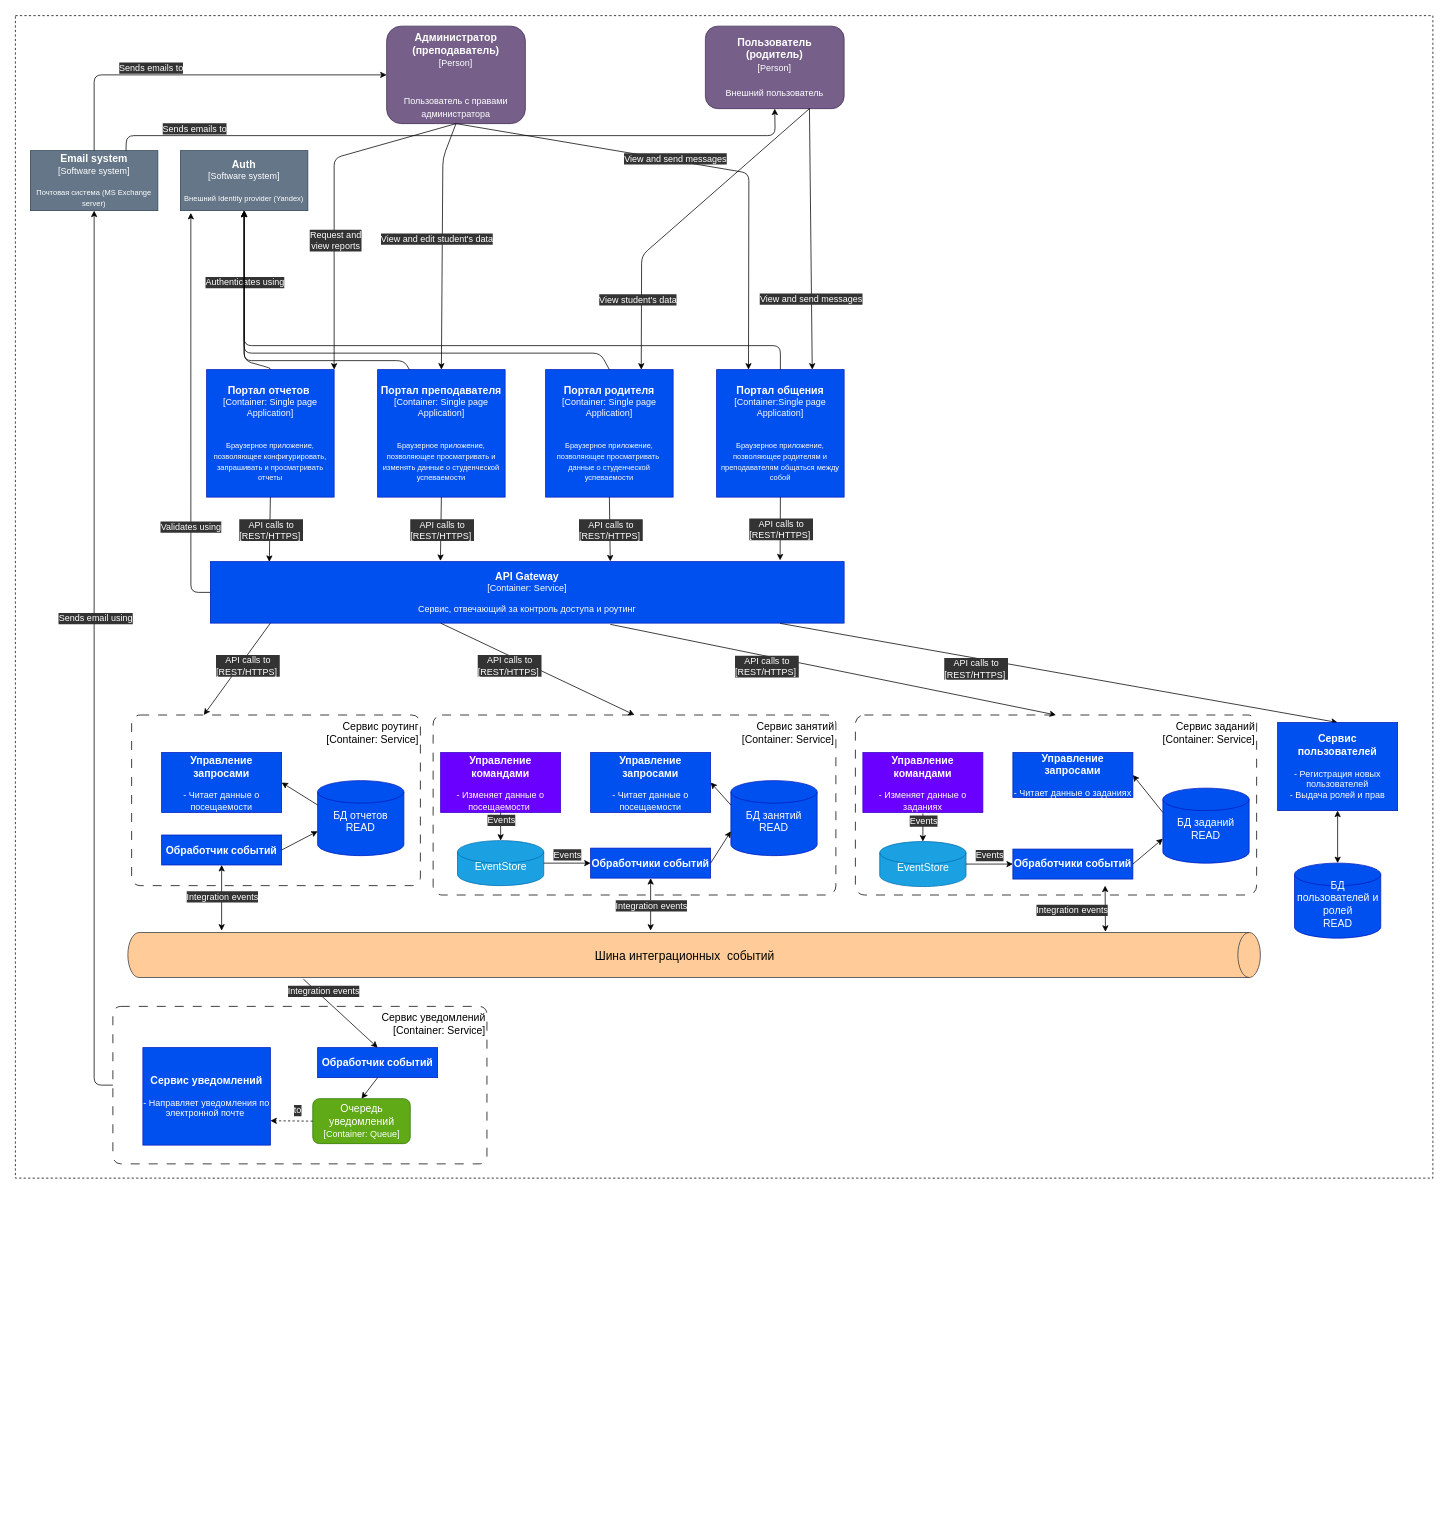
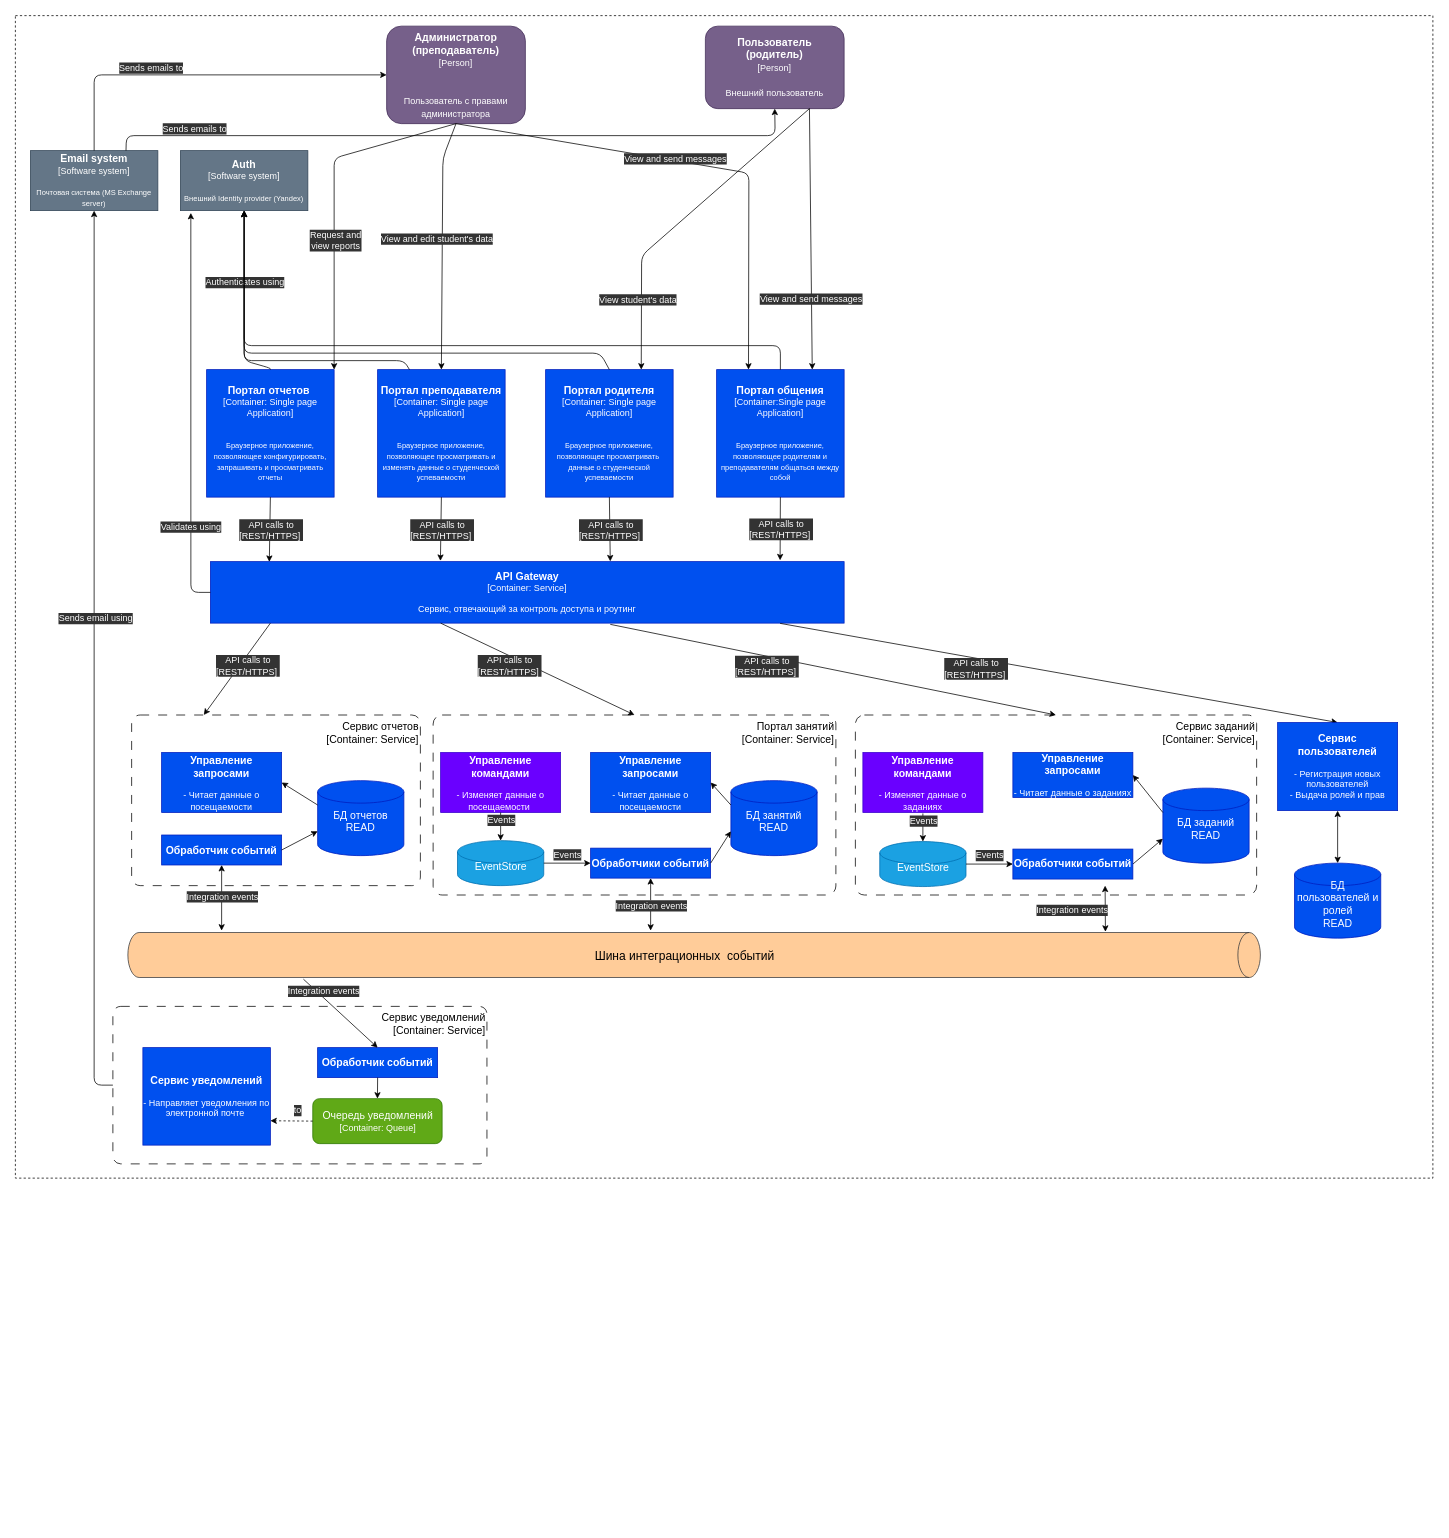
(366, 733) -> (366, 733)
(781, 733) -> (781, 733)
(362, 1121) -> (377, 1121)
